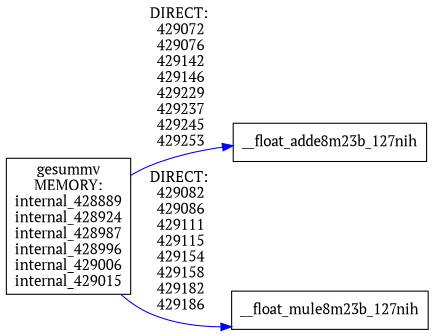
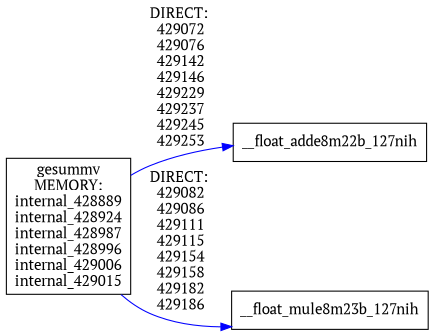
(330, 142) -> (330, 142)
